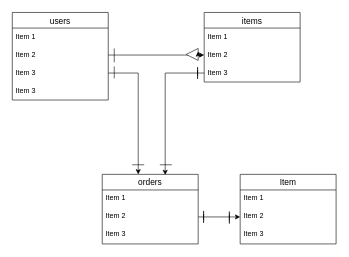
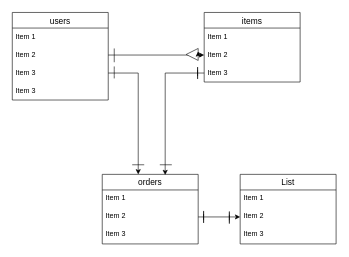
(288, 183) -> (288, 183)
